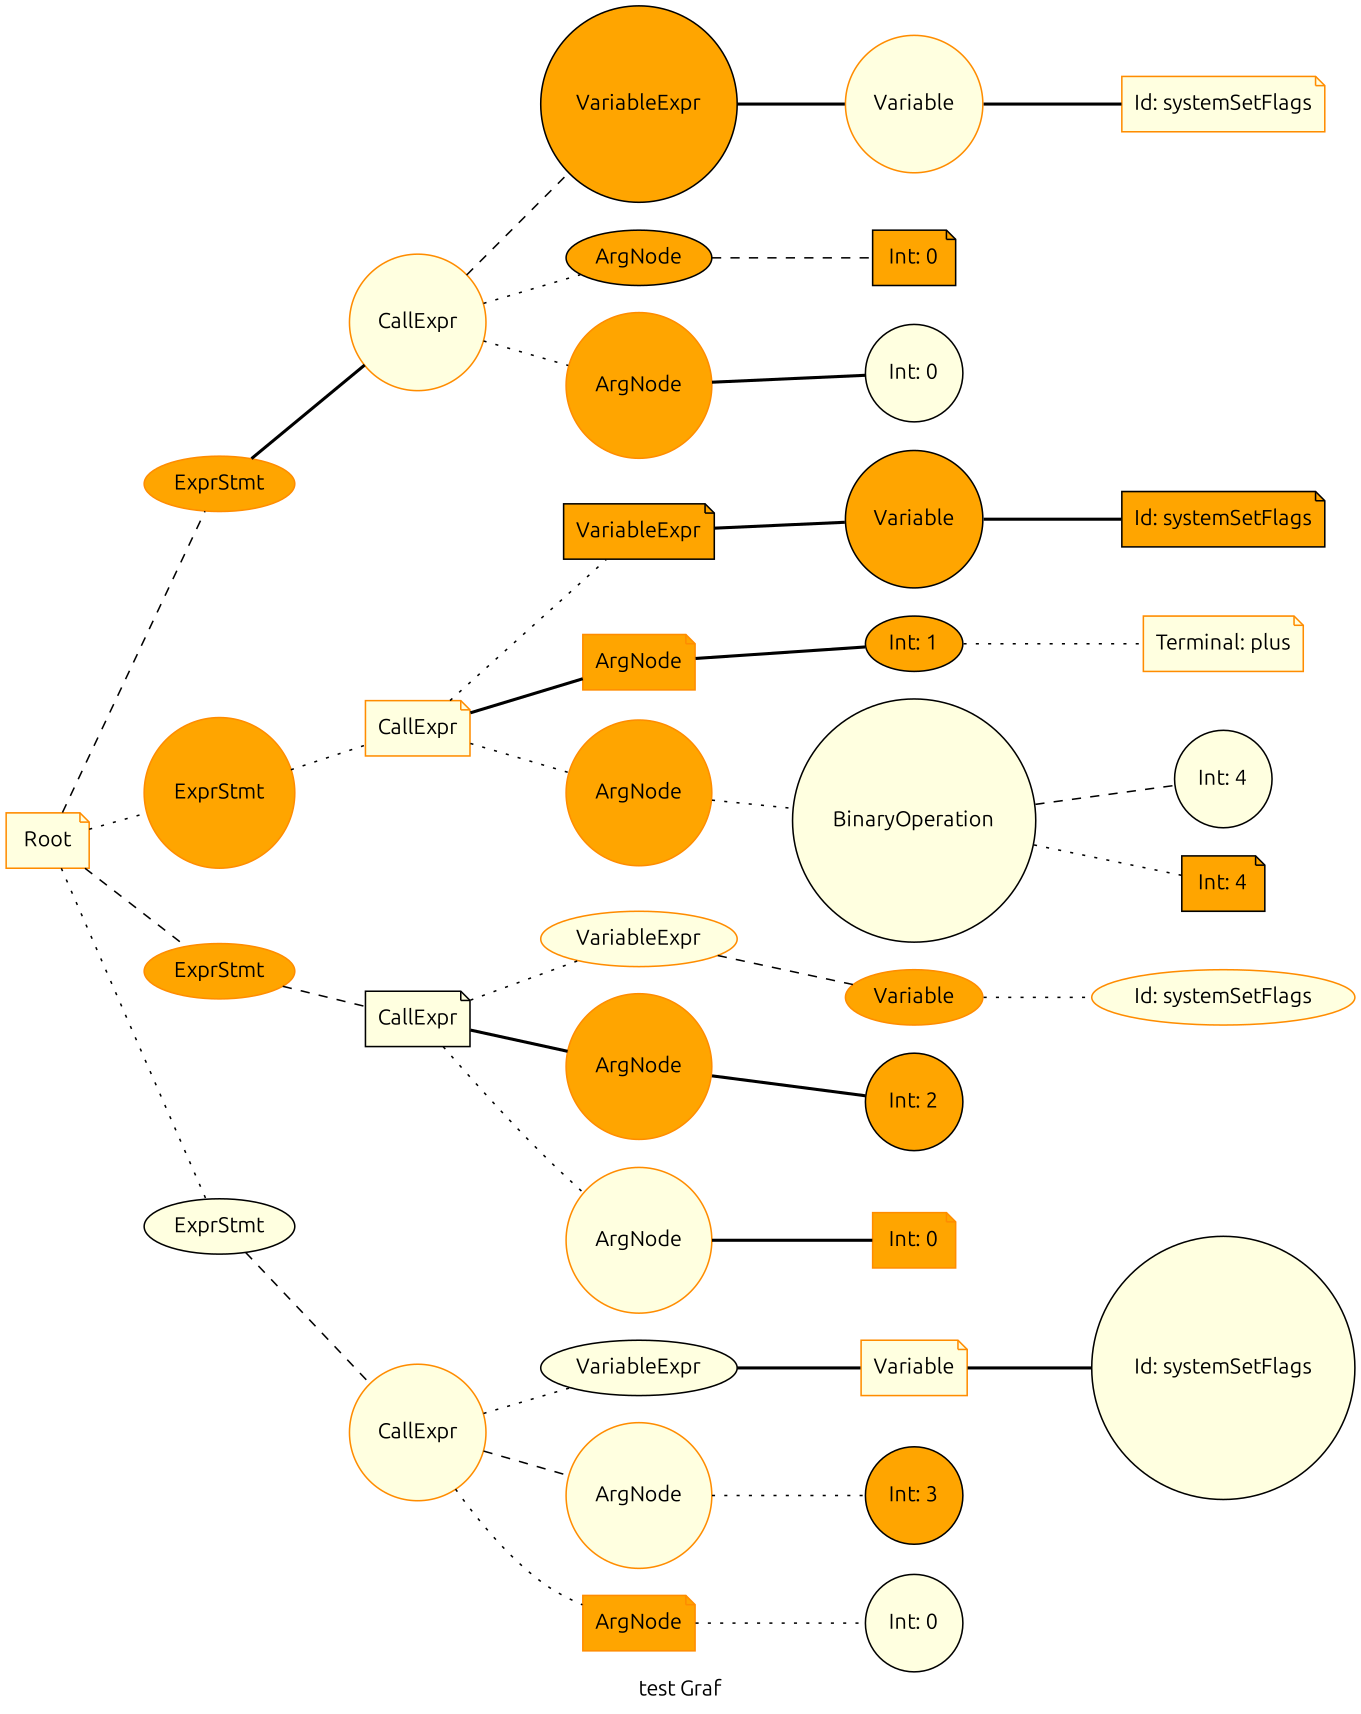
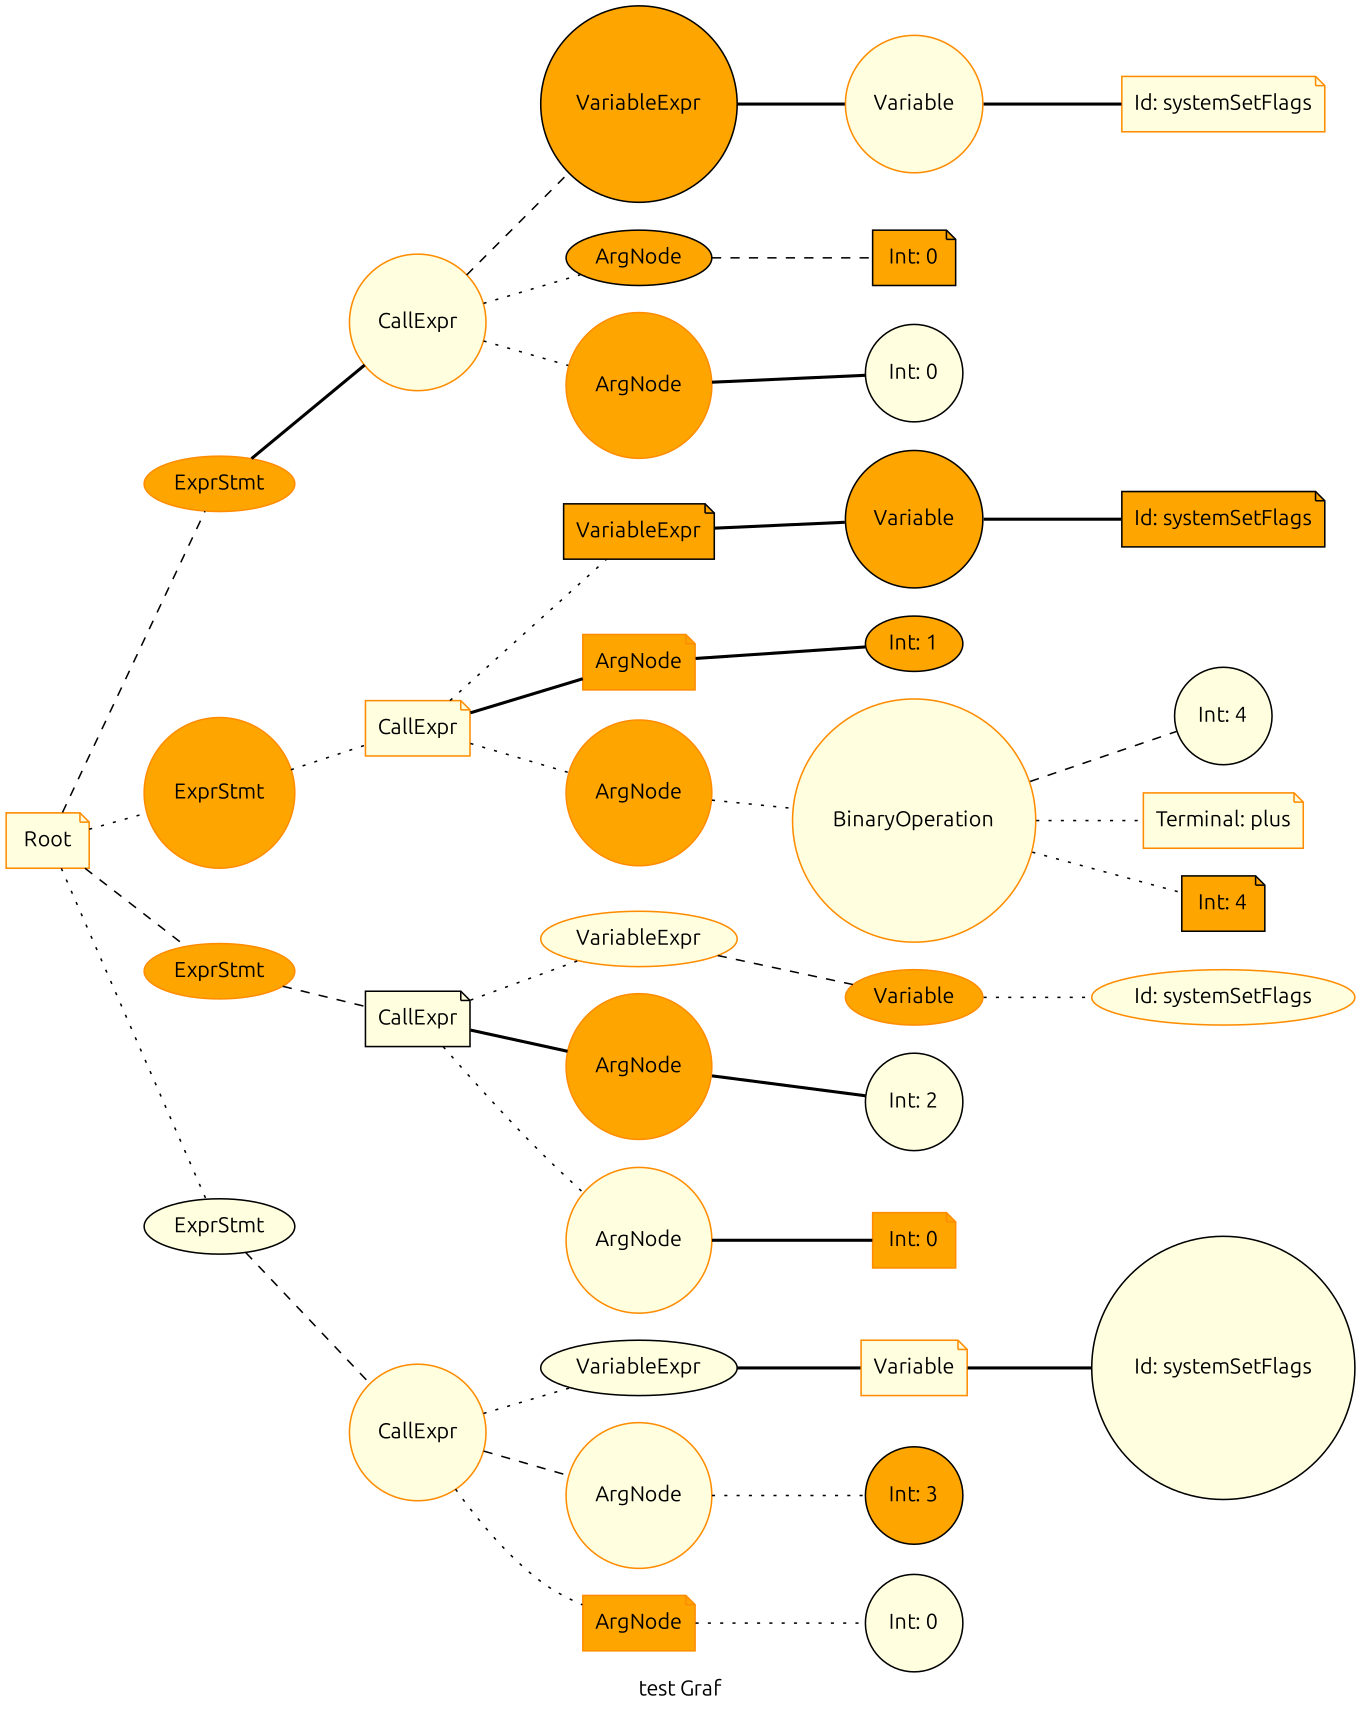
(1053, 644) -> (1090, 820)
(914, 820) -> (914, 820)
(914, 1102) -> (914, 1102)
